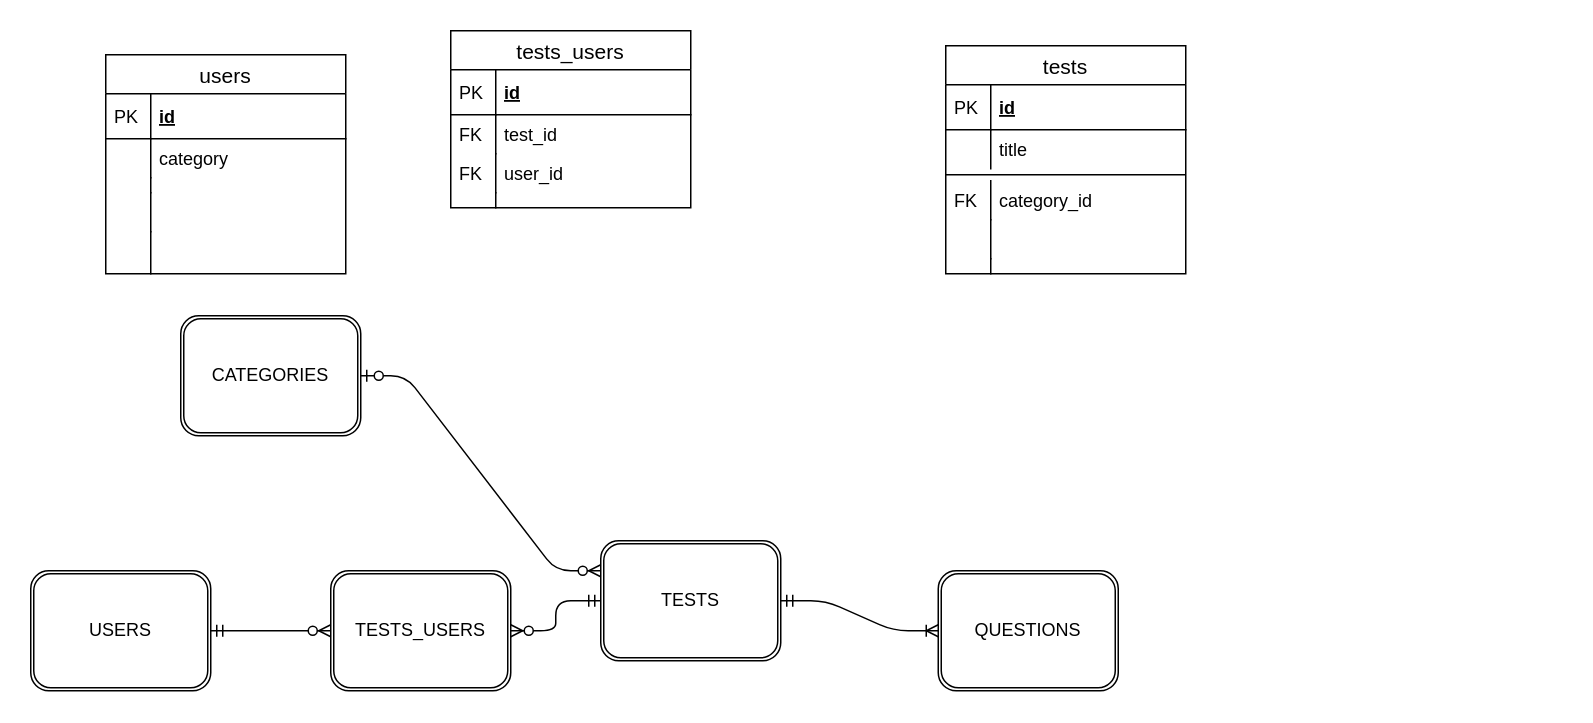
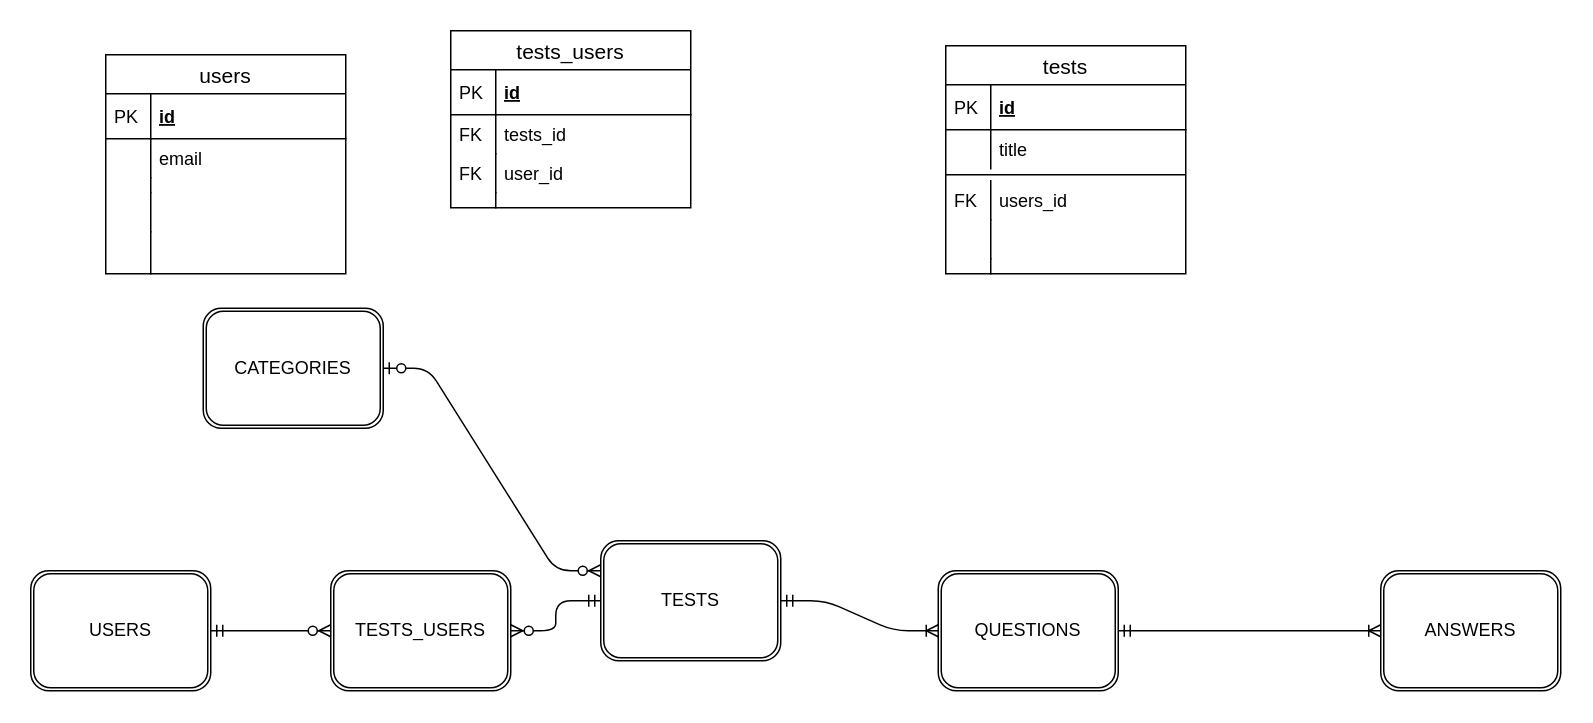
(537, 135) -> (542, 135)
(199, 159) -> (180, 159)
(1052, 201) -> (1037, 201)
(271, 376) -> (293, 368)
none -> (1250, 631)
none -> (1471, 631)
